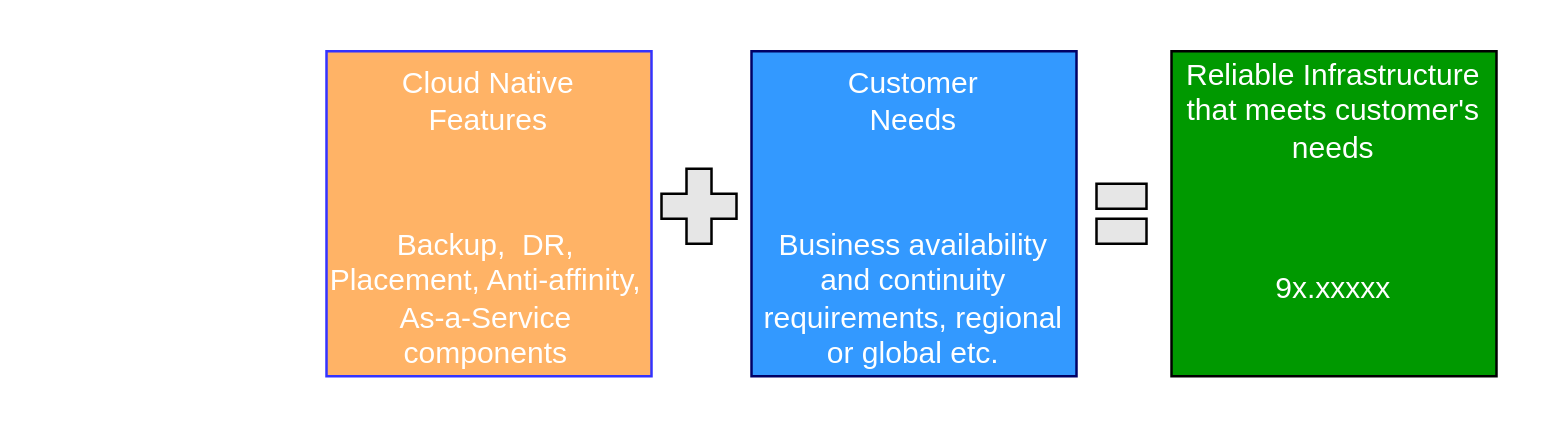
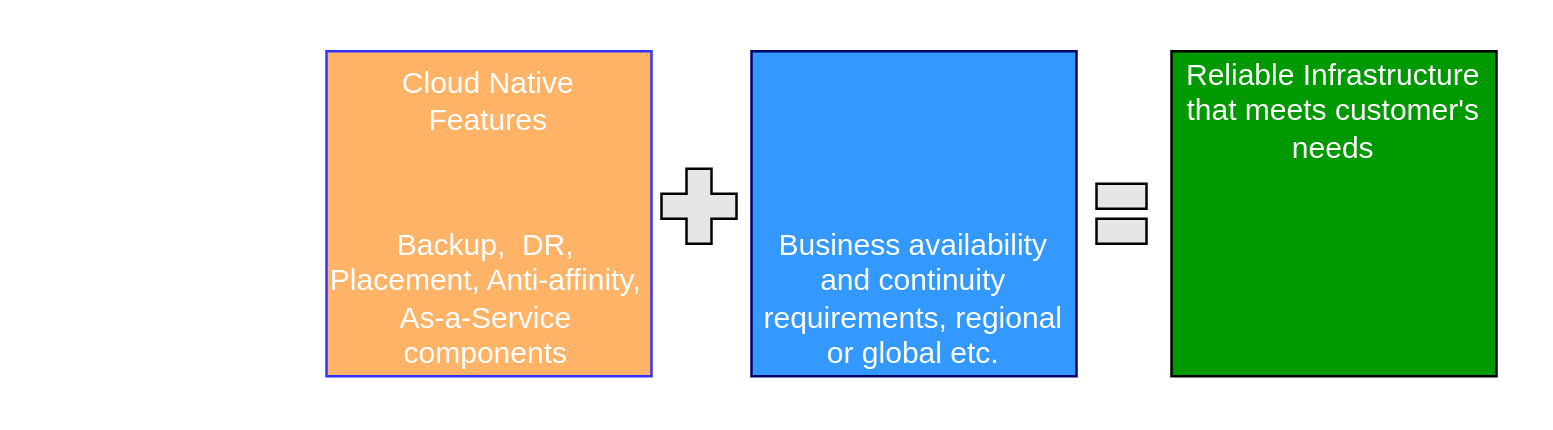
(914, 101) -> none
(1334, 289) -> none
